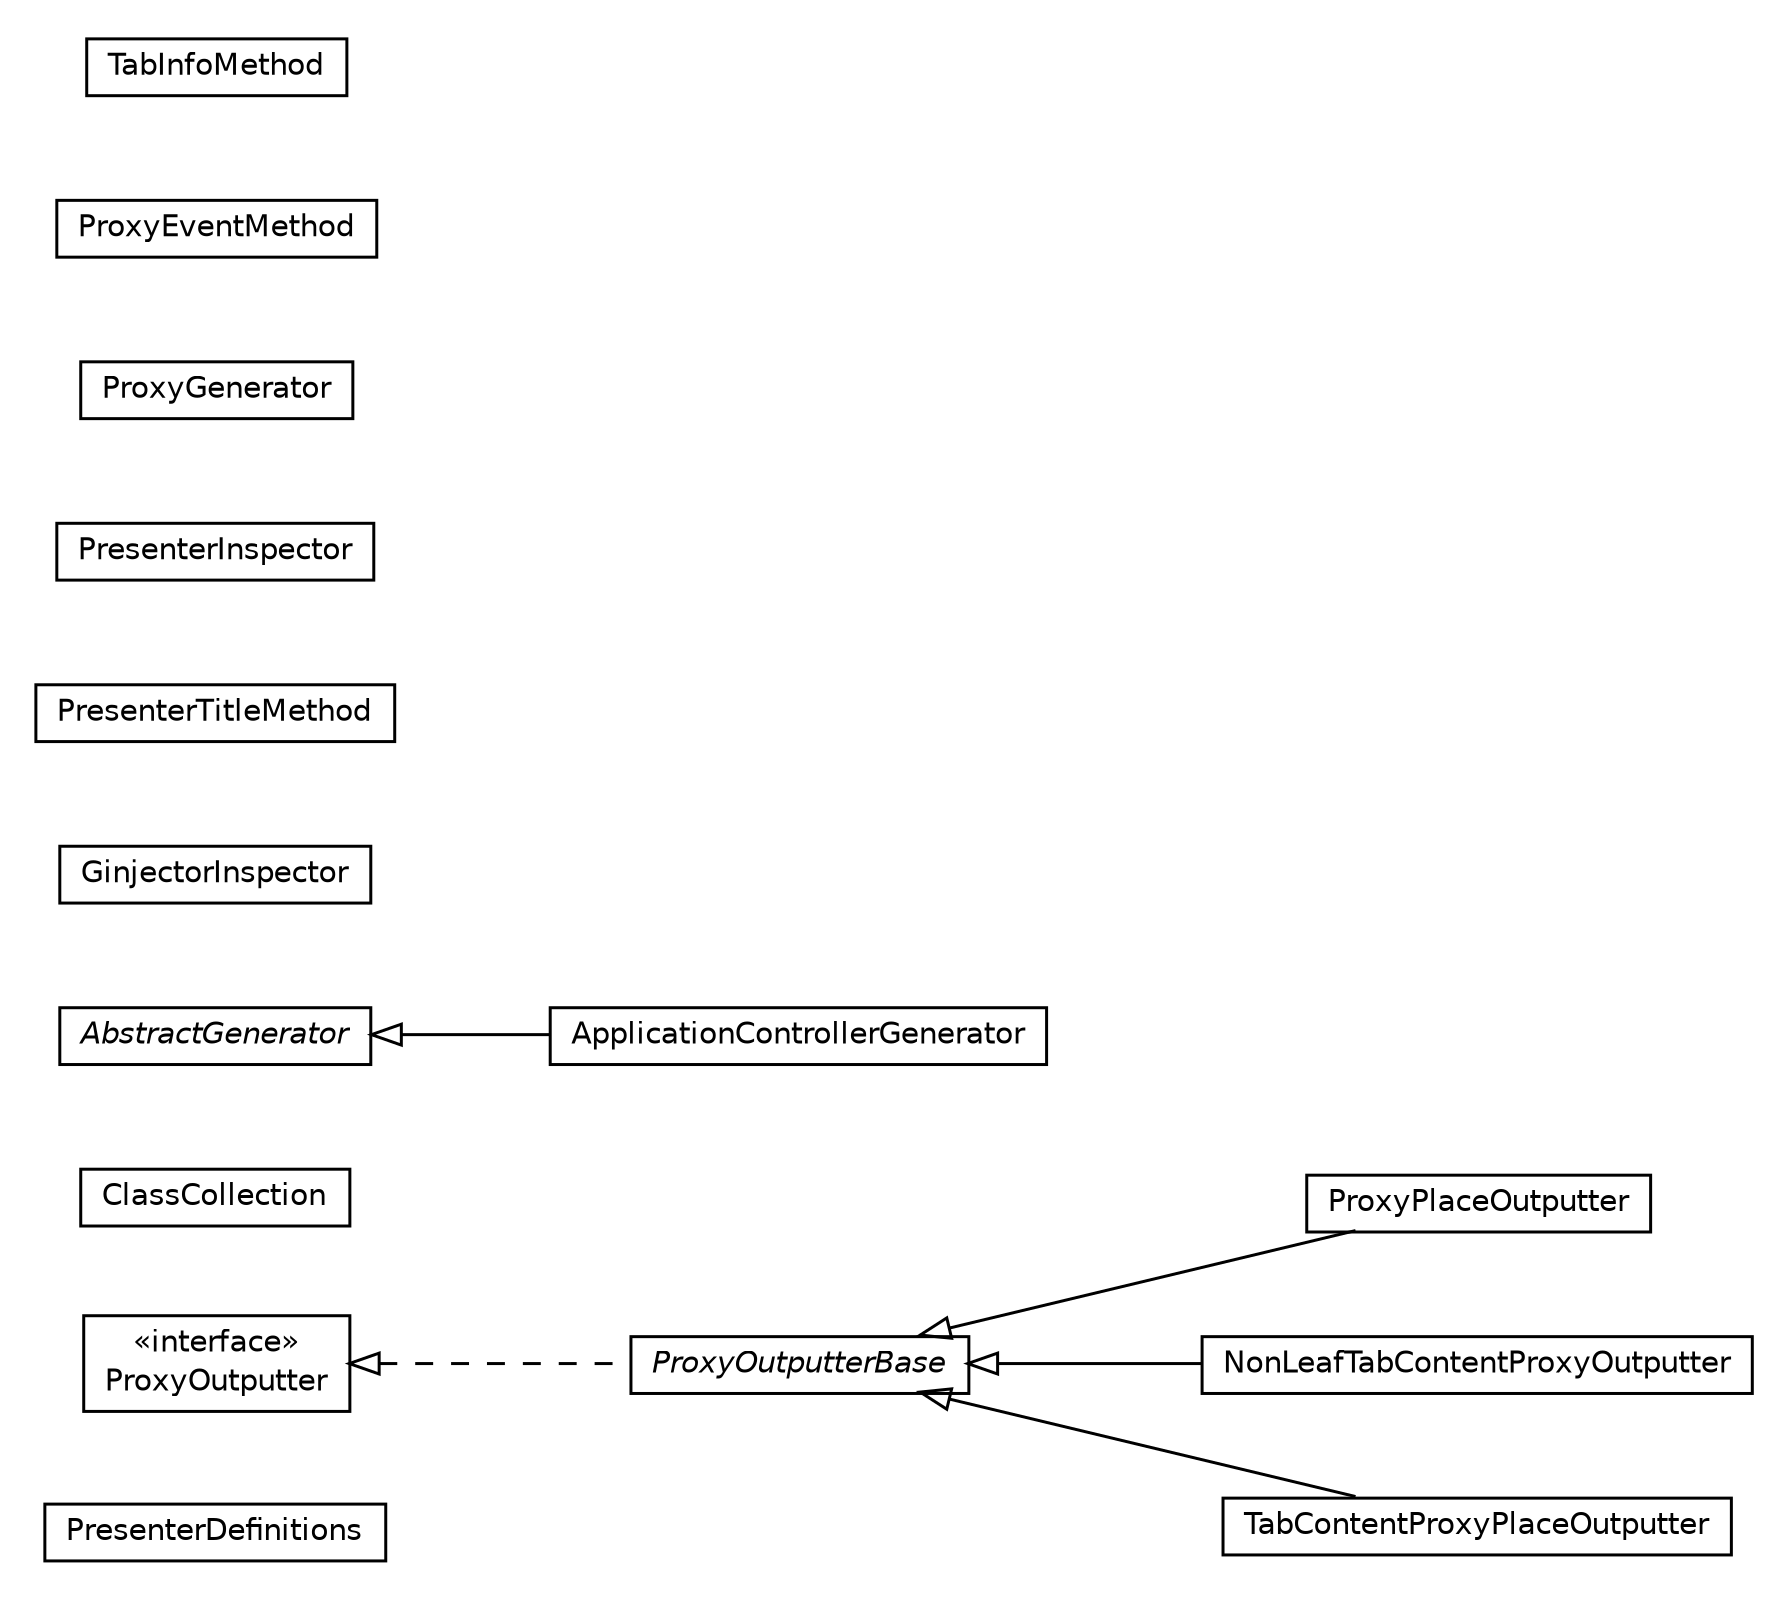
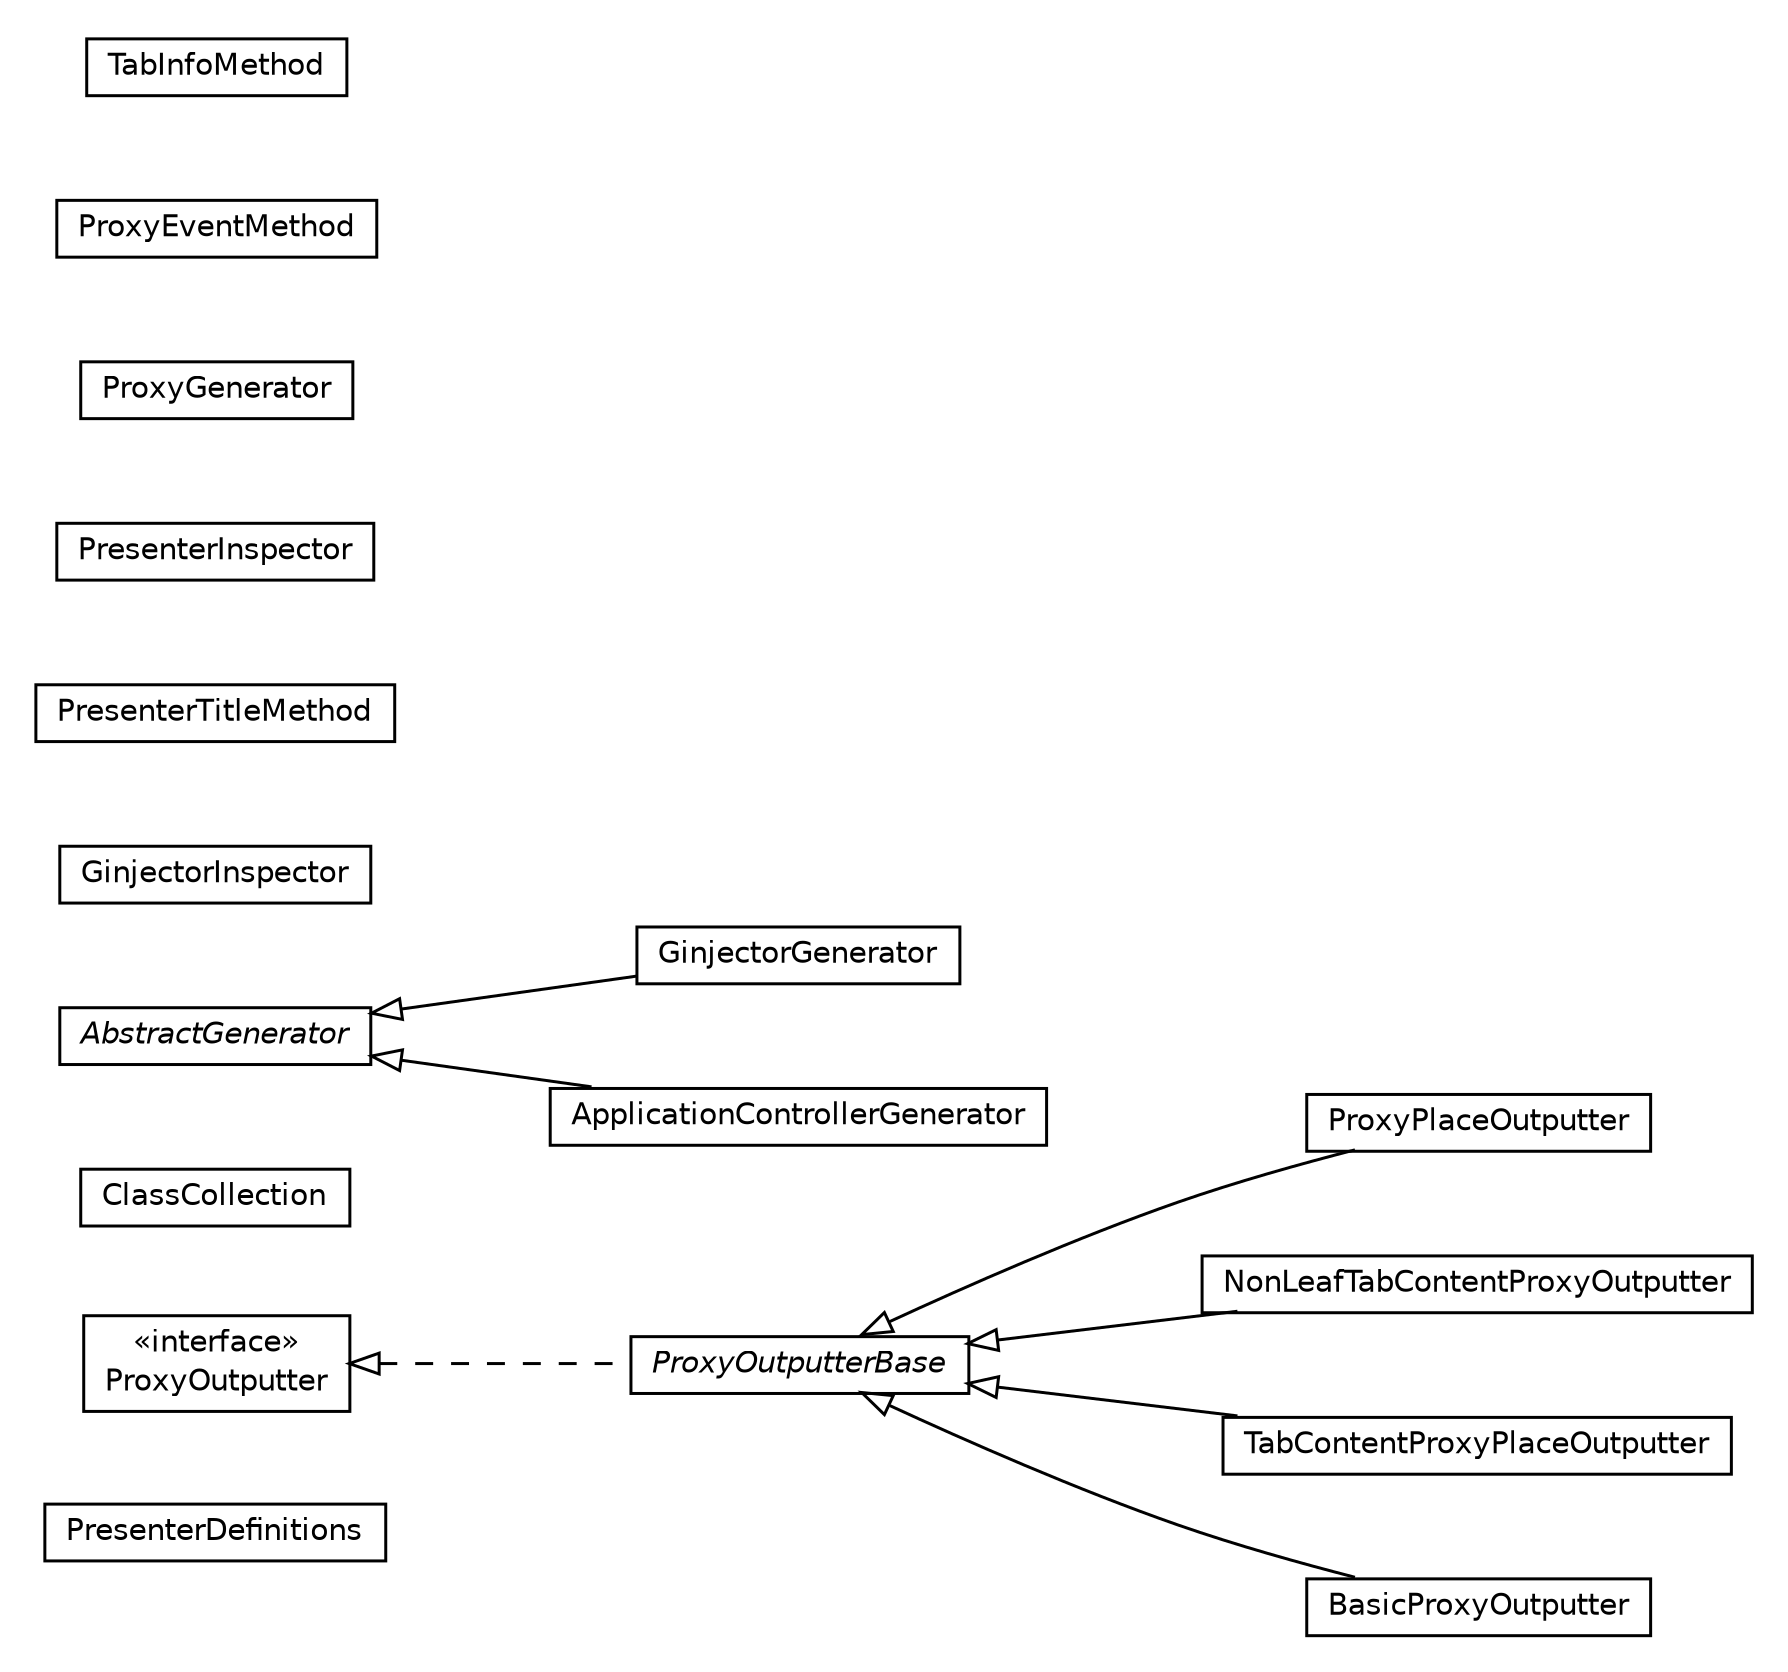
none -> (798, 954)
none -> (1477, 1606)
